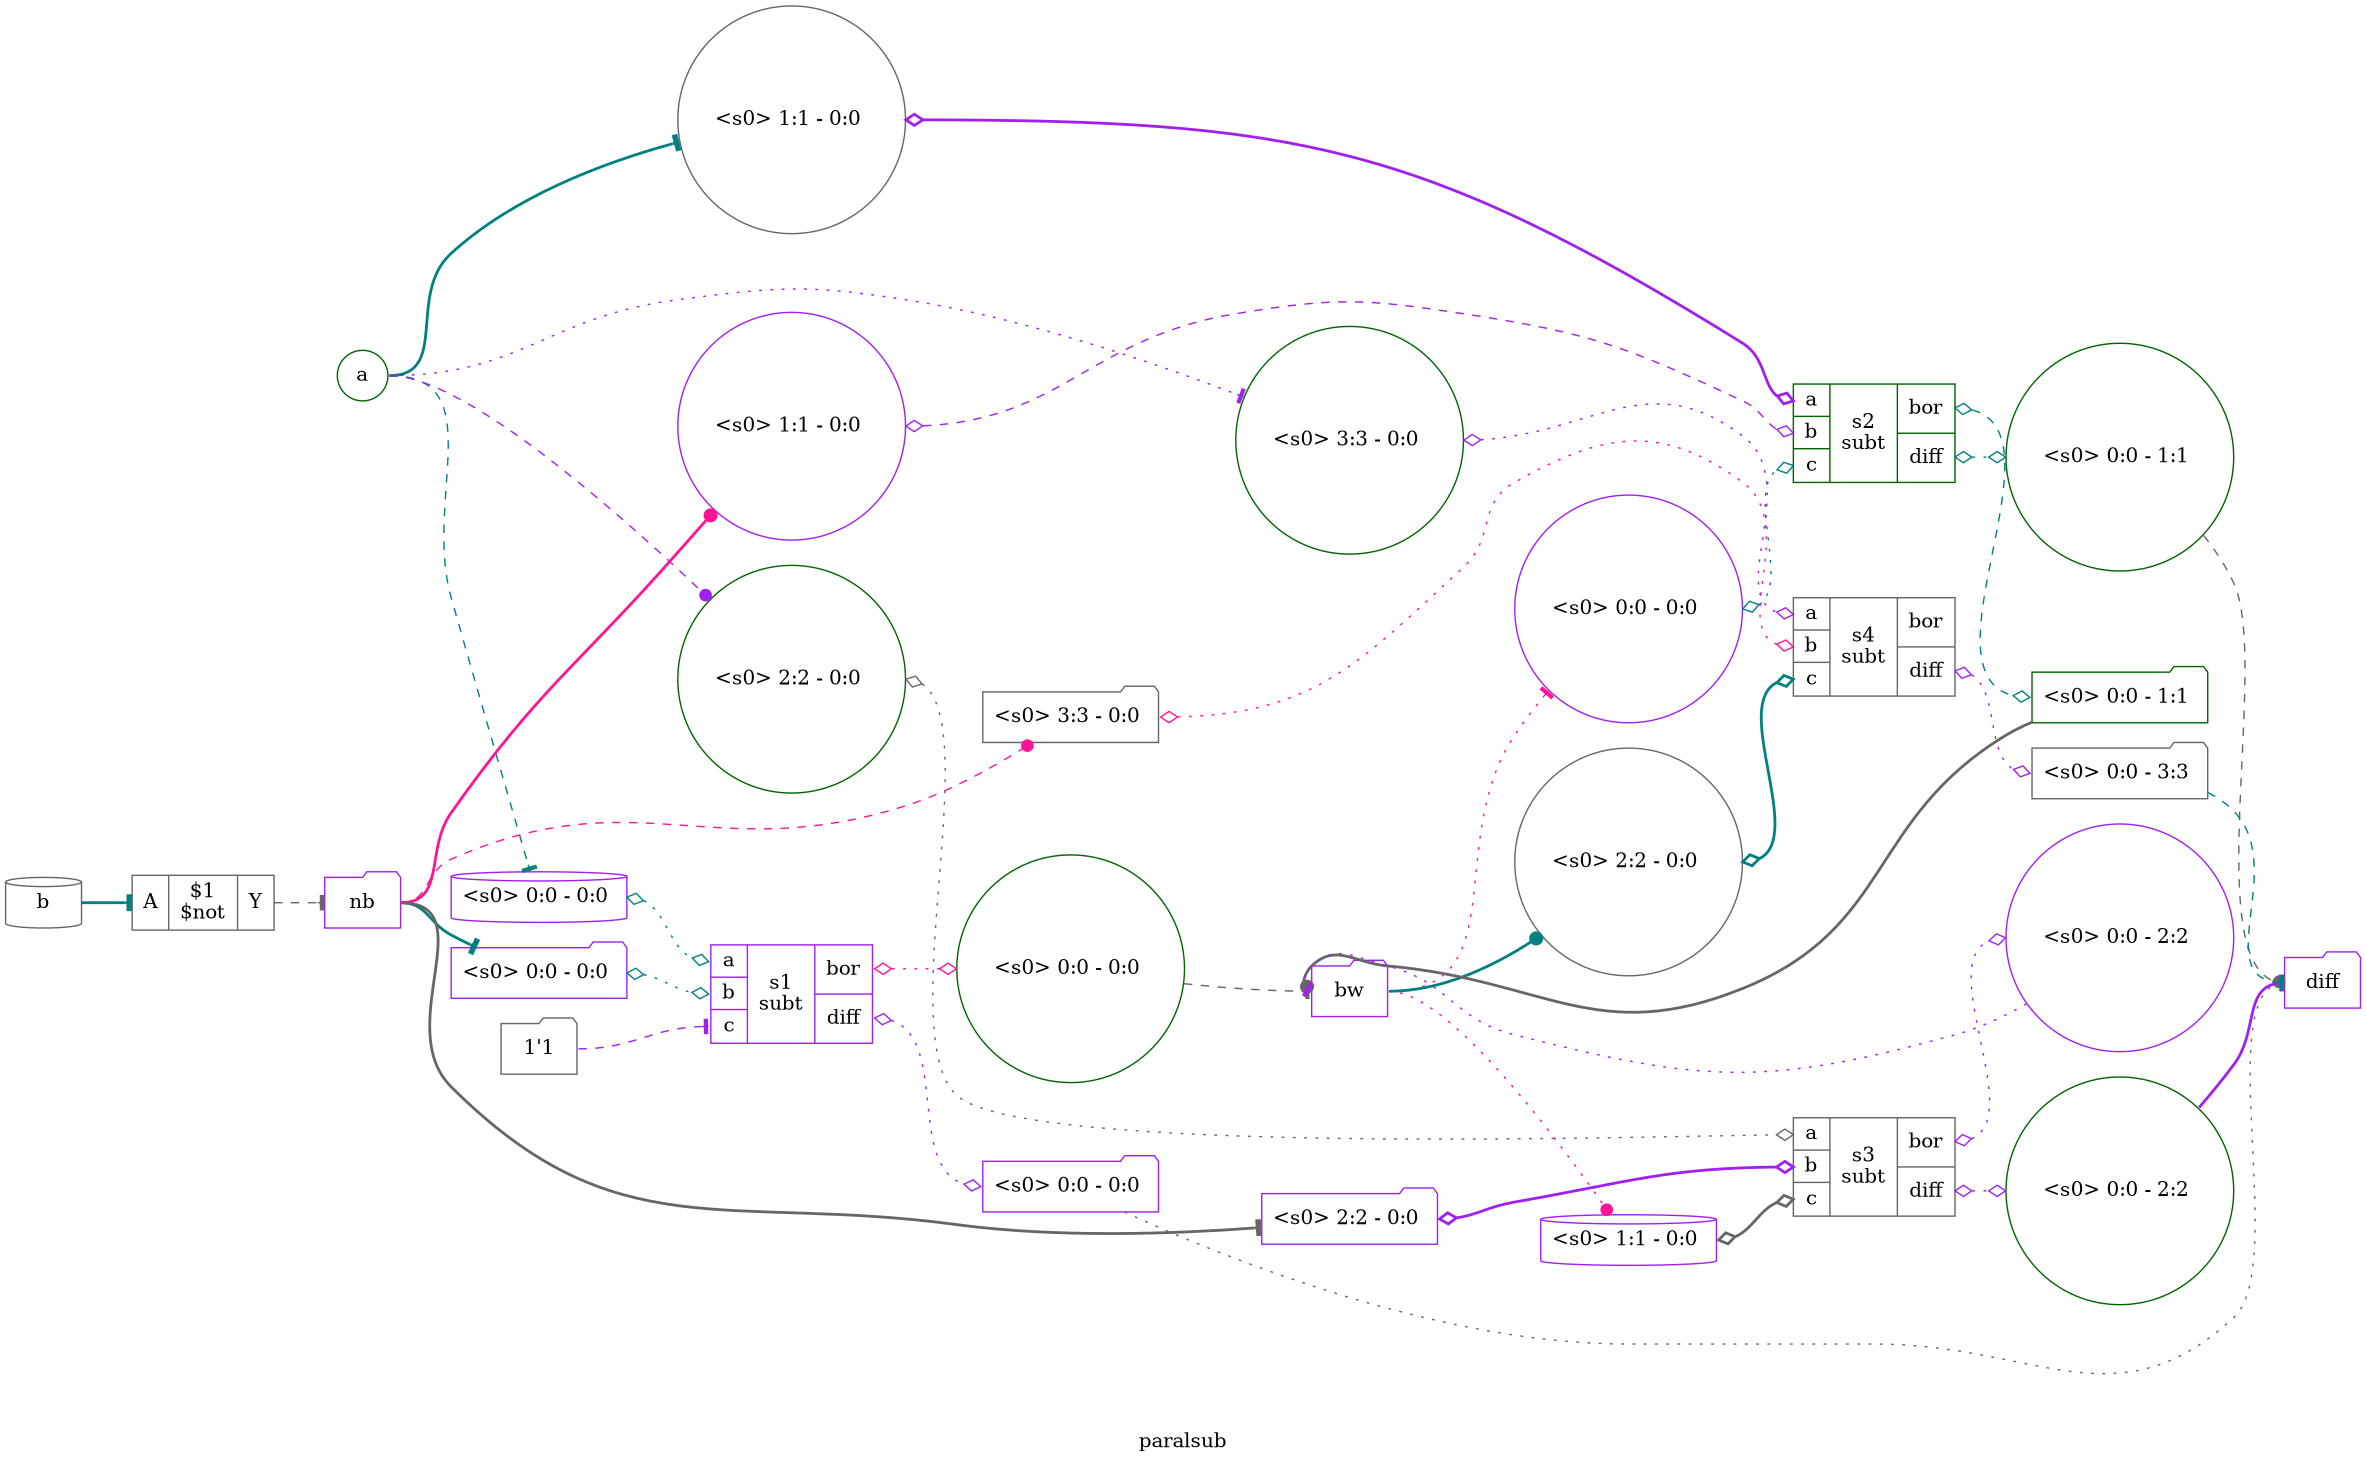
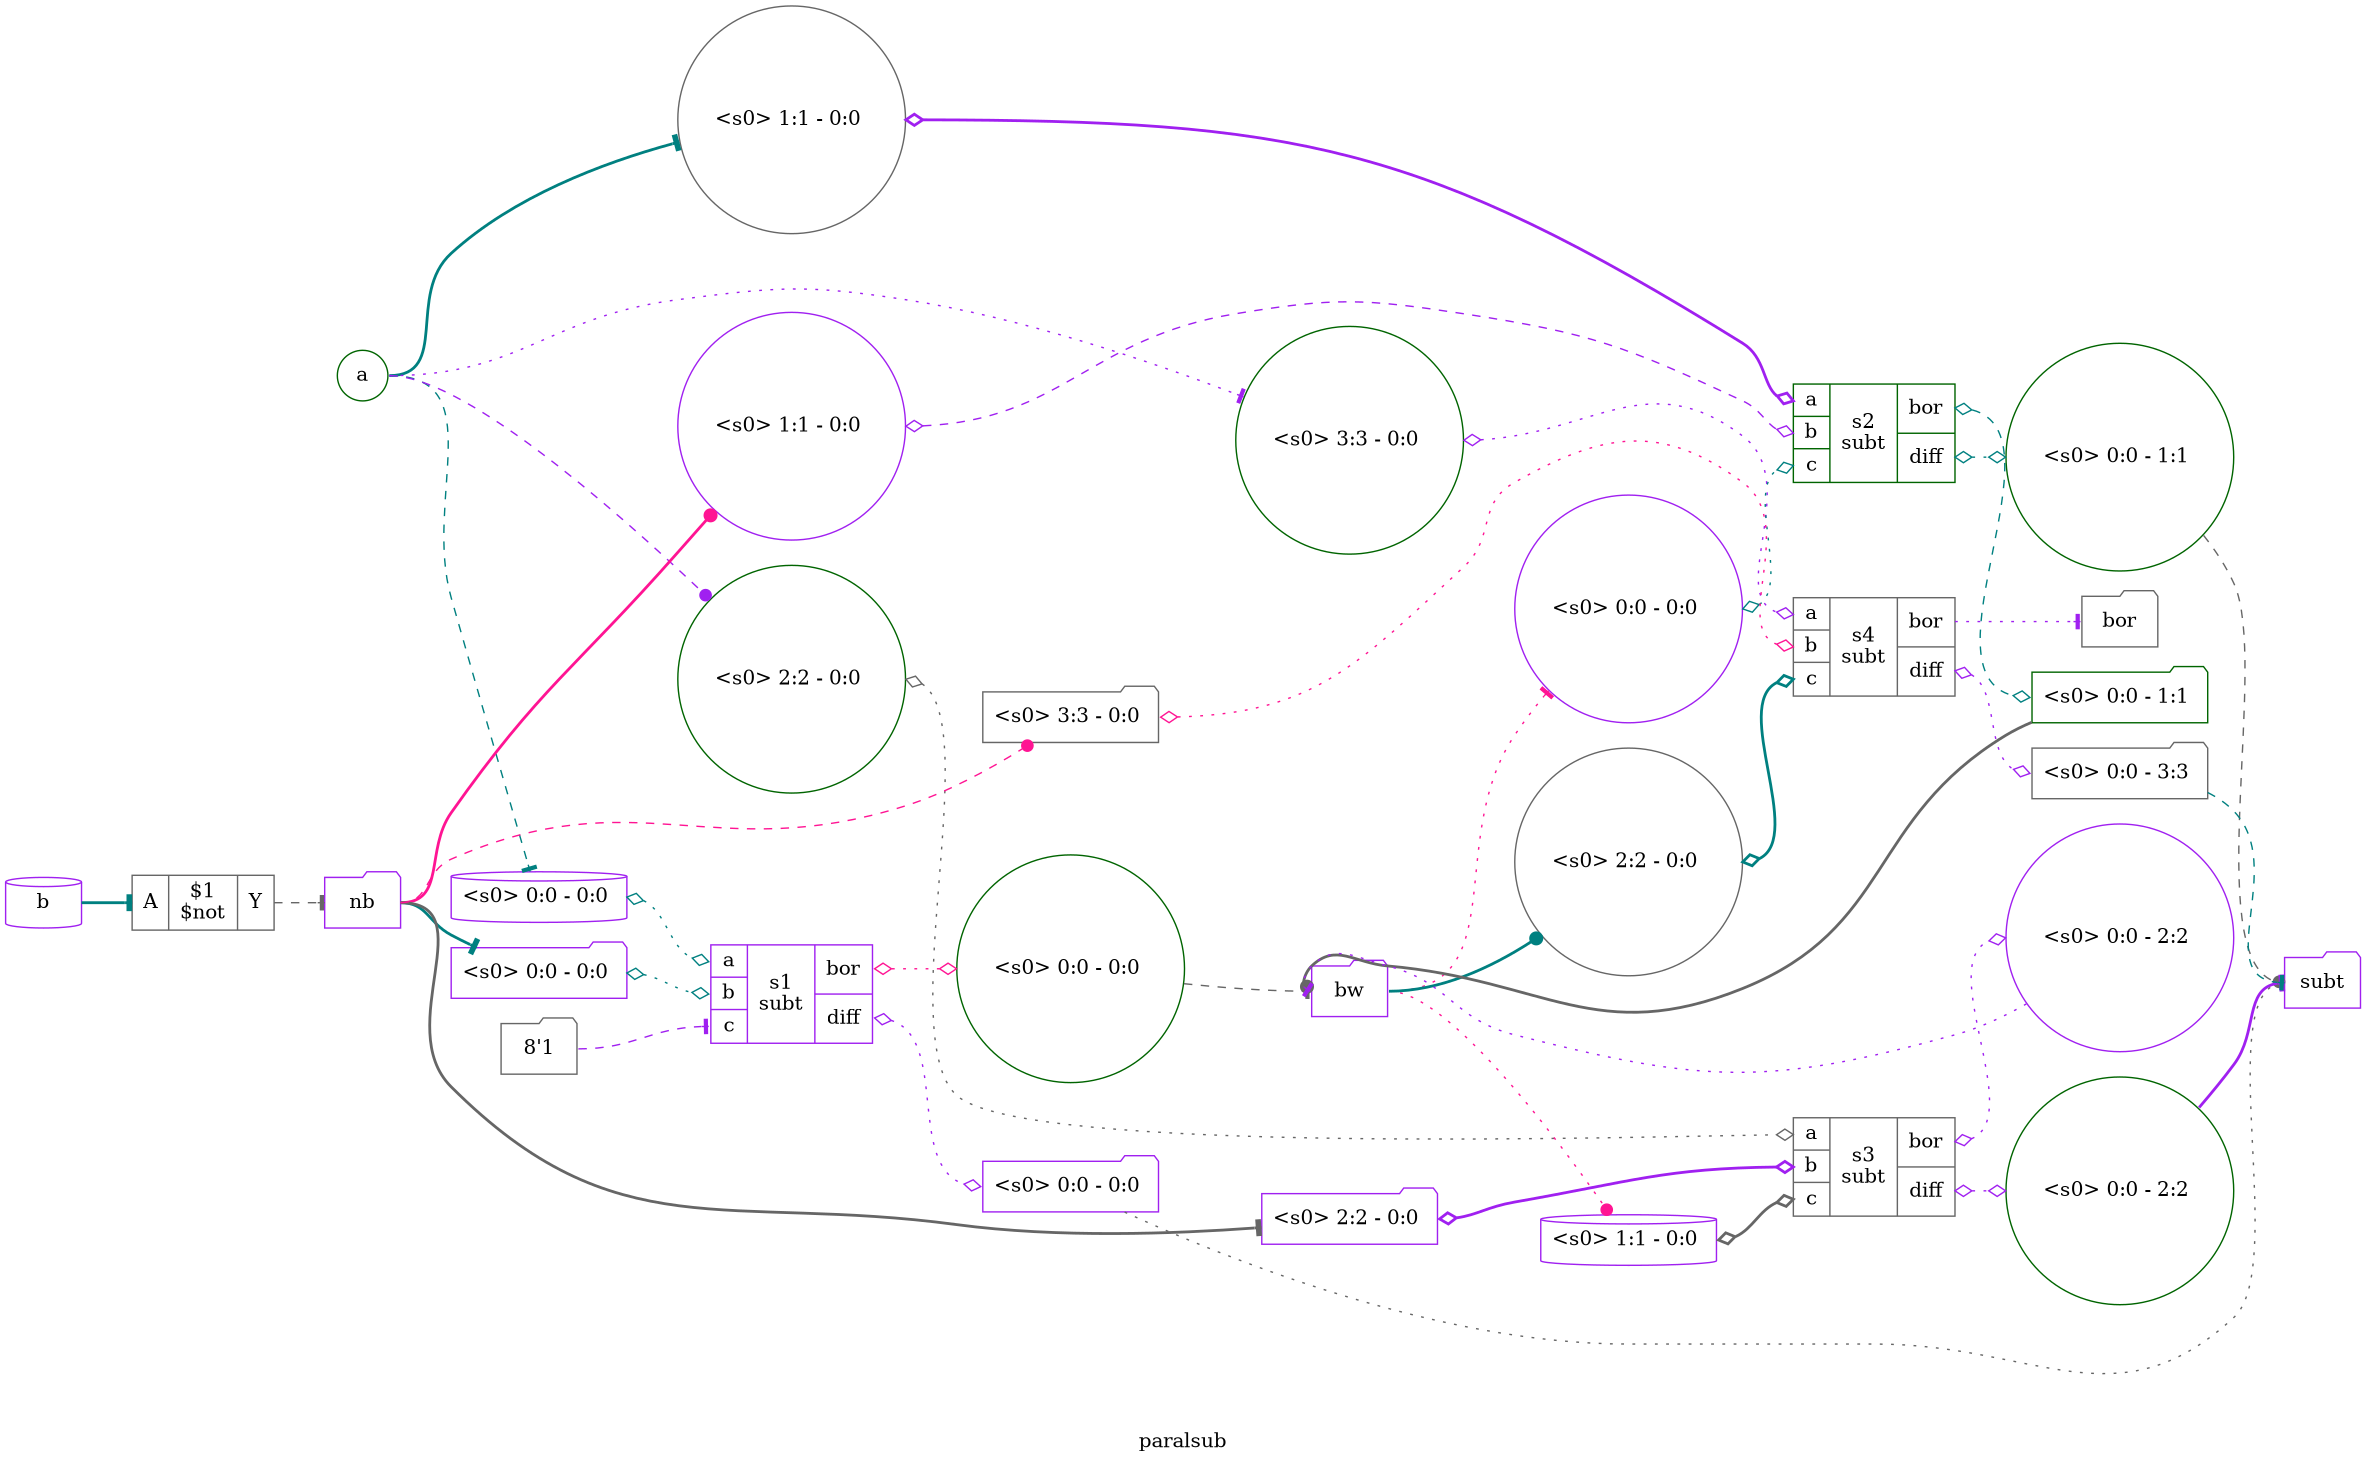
none -> (2120, 622)
(44, 903) -> (44, 903)
(2323, 983) -> (2323, 983)
(539, 1049) -> (539, 1049)
